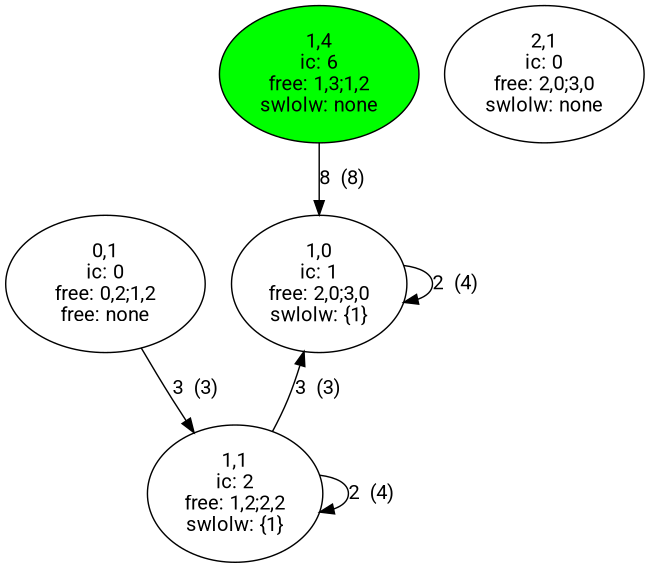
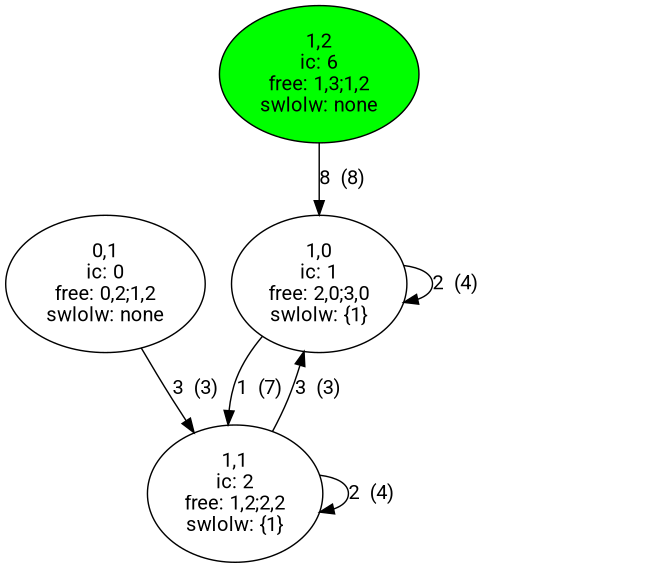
(319, 74) -> (319, 74)
(544, 74) -> none
(105, 284) -> (105, 284)
none -> (240, 371)
